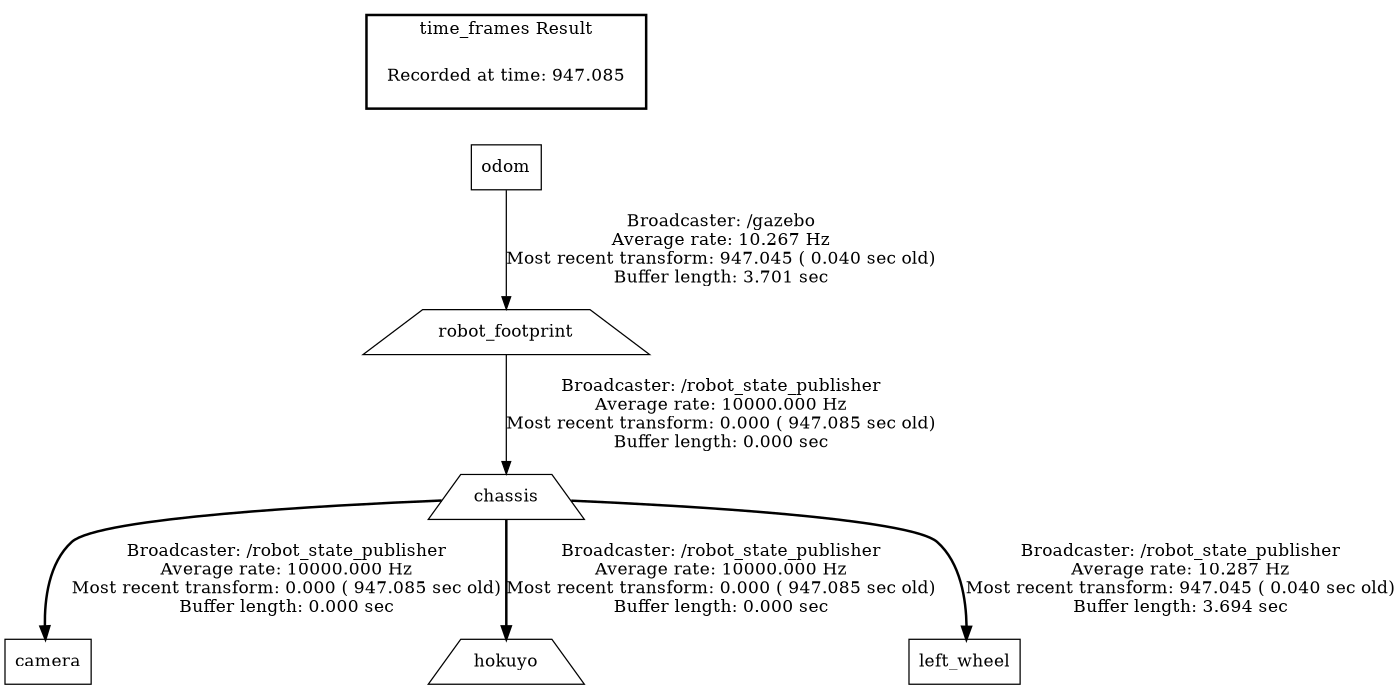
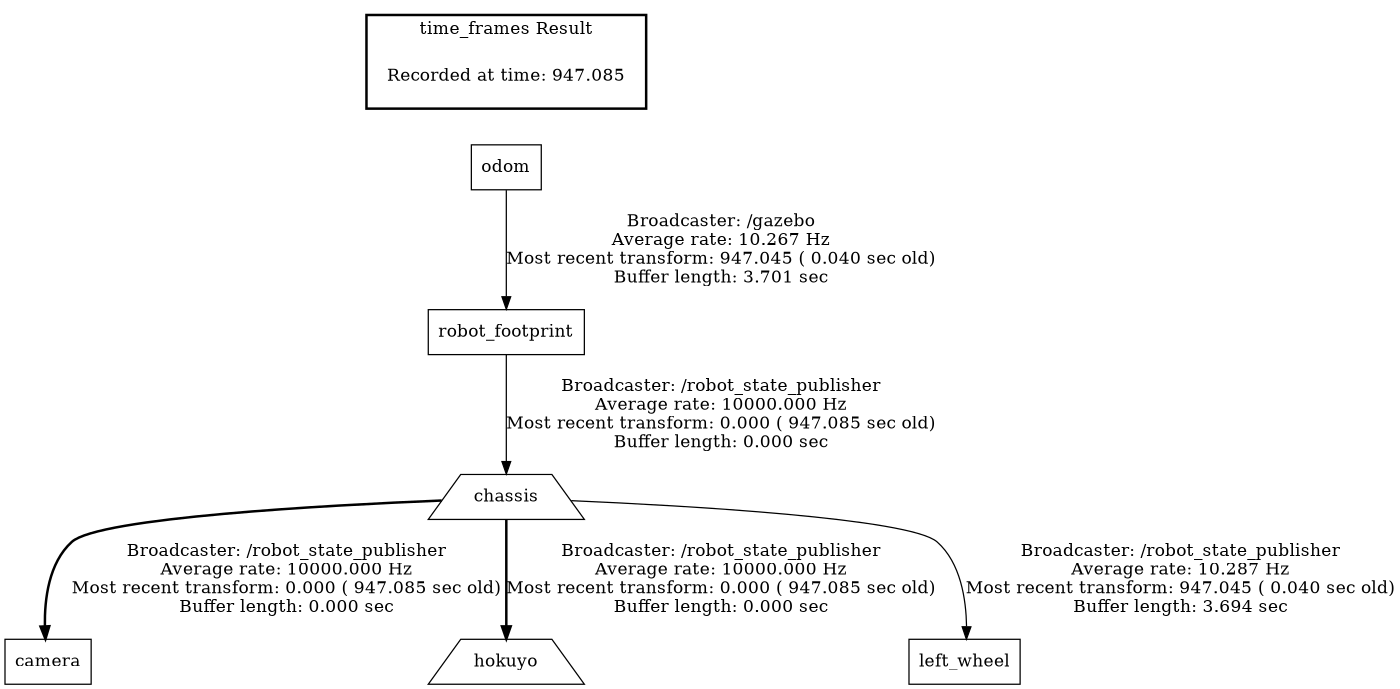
(506, 332) -> (506, 332)
(802, 516) -> (802, 516)
